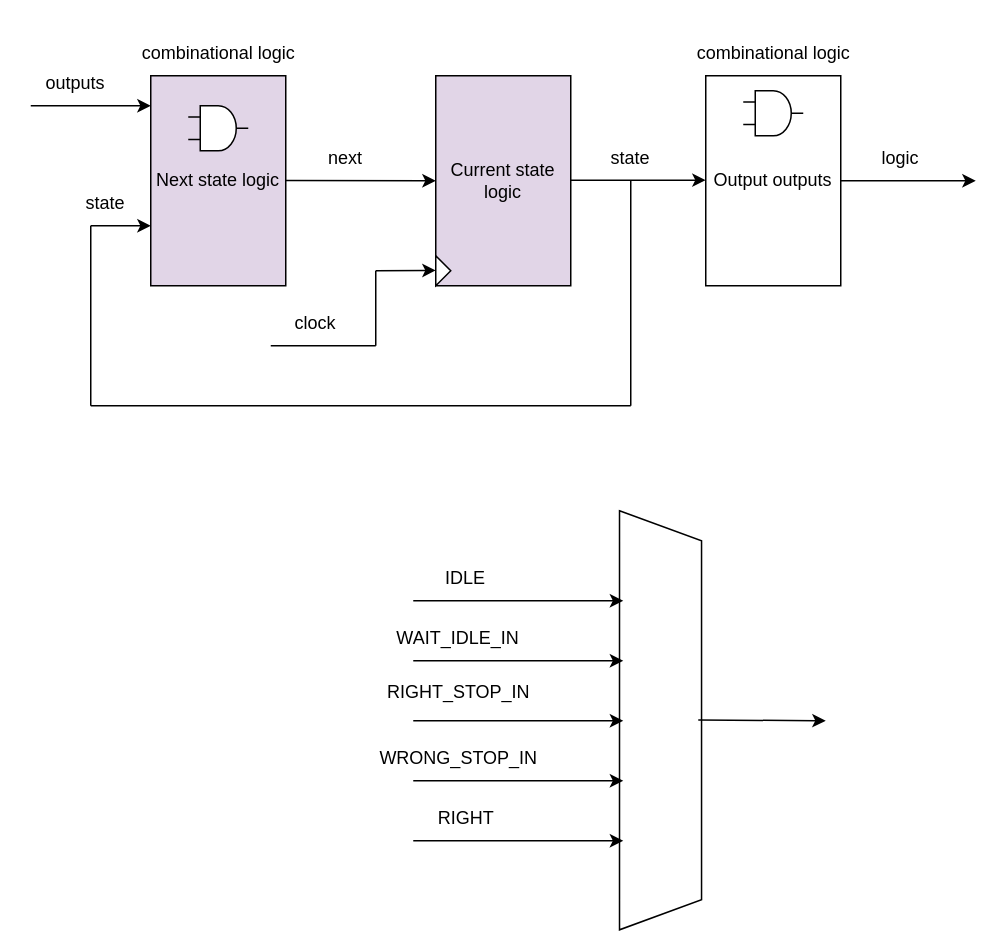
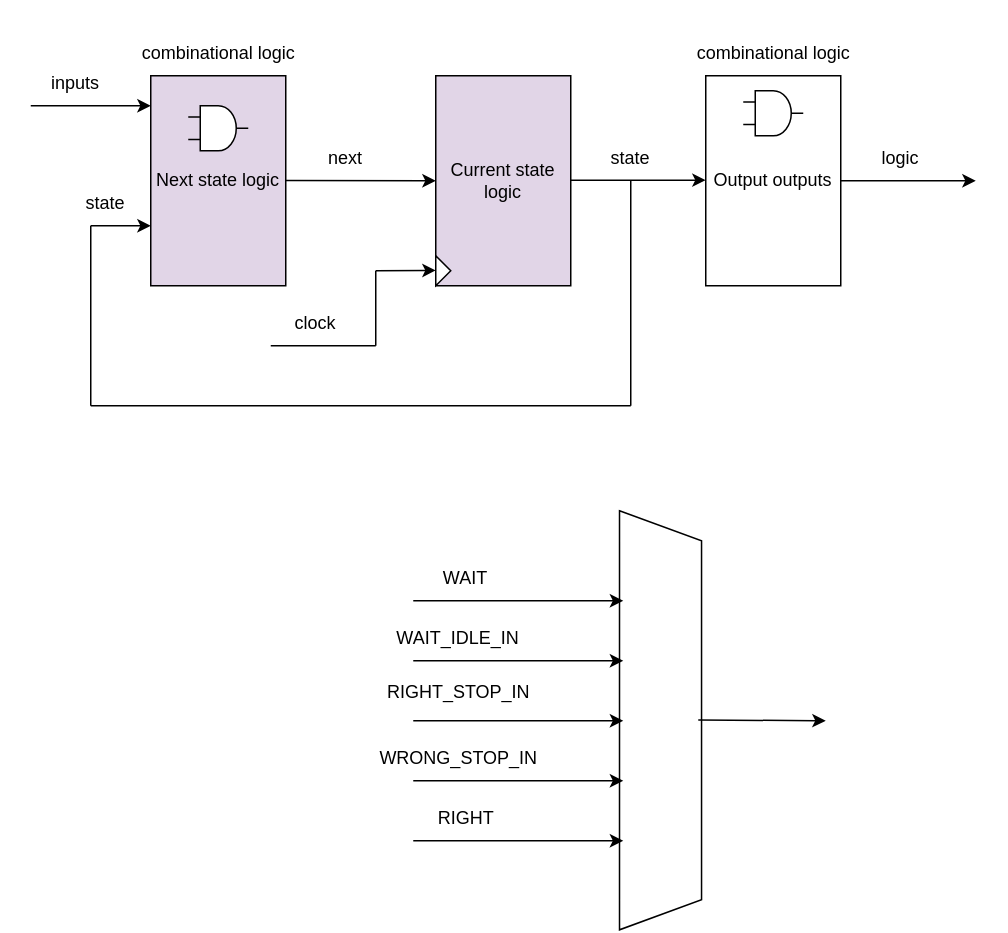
(76, 83) -> (76, 83)
(466, 578) -> (466, 578)
